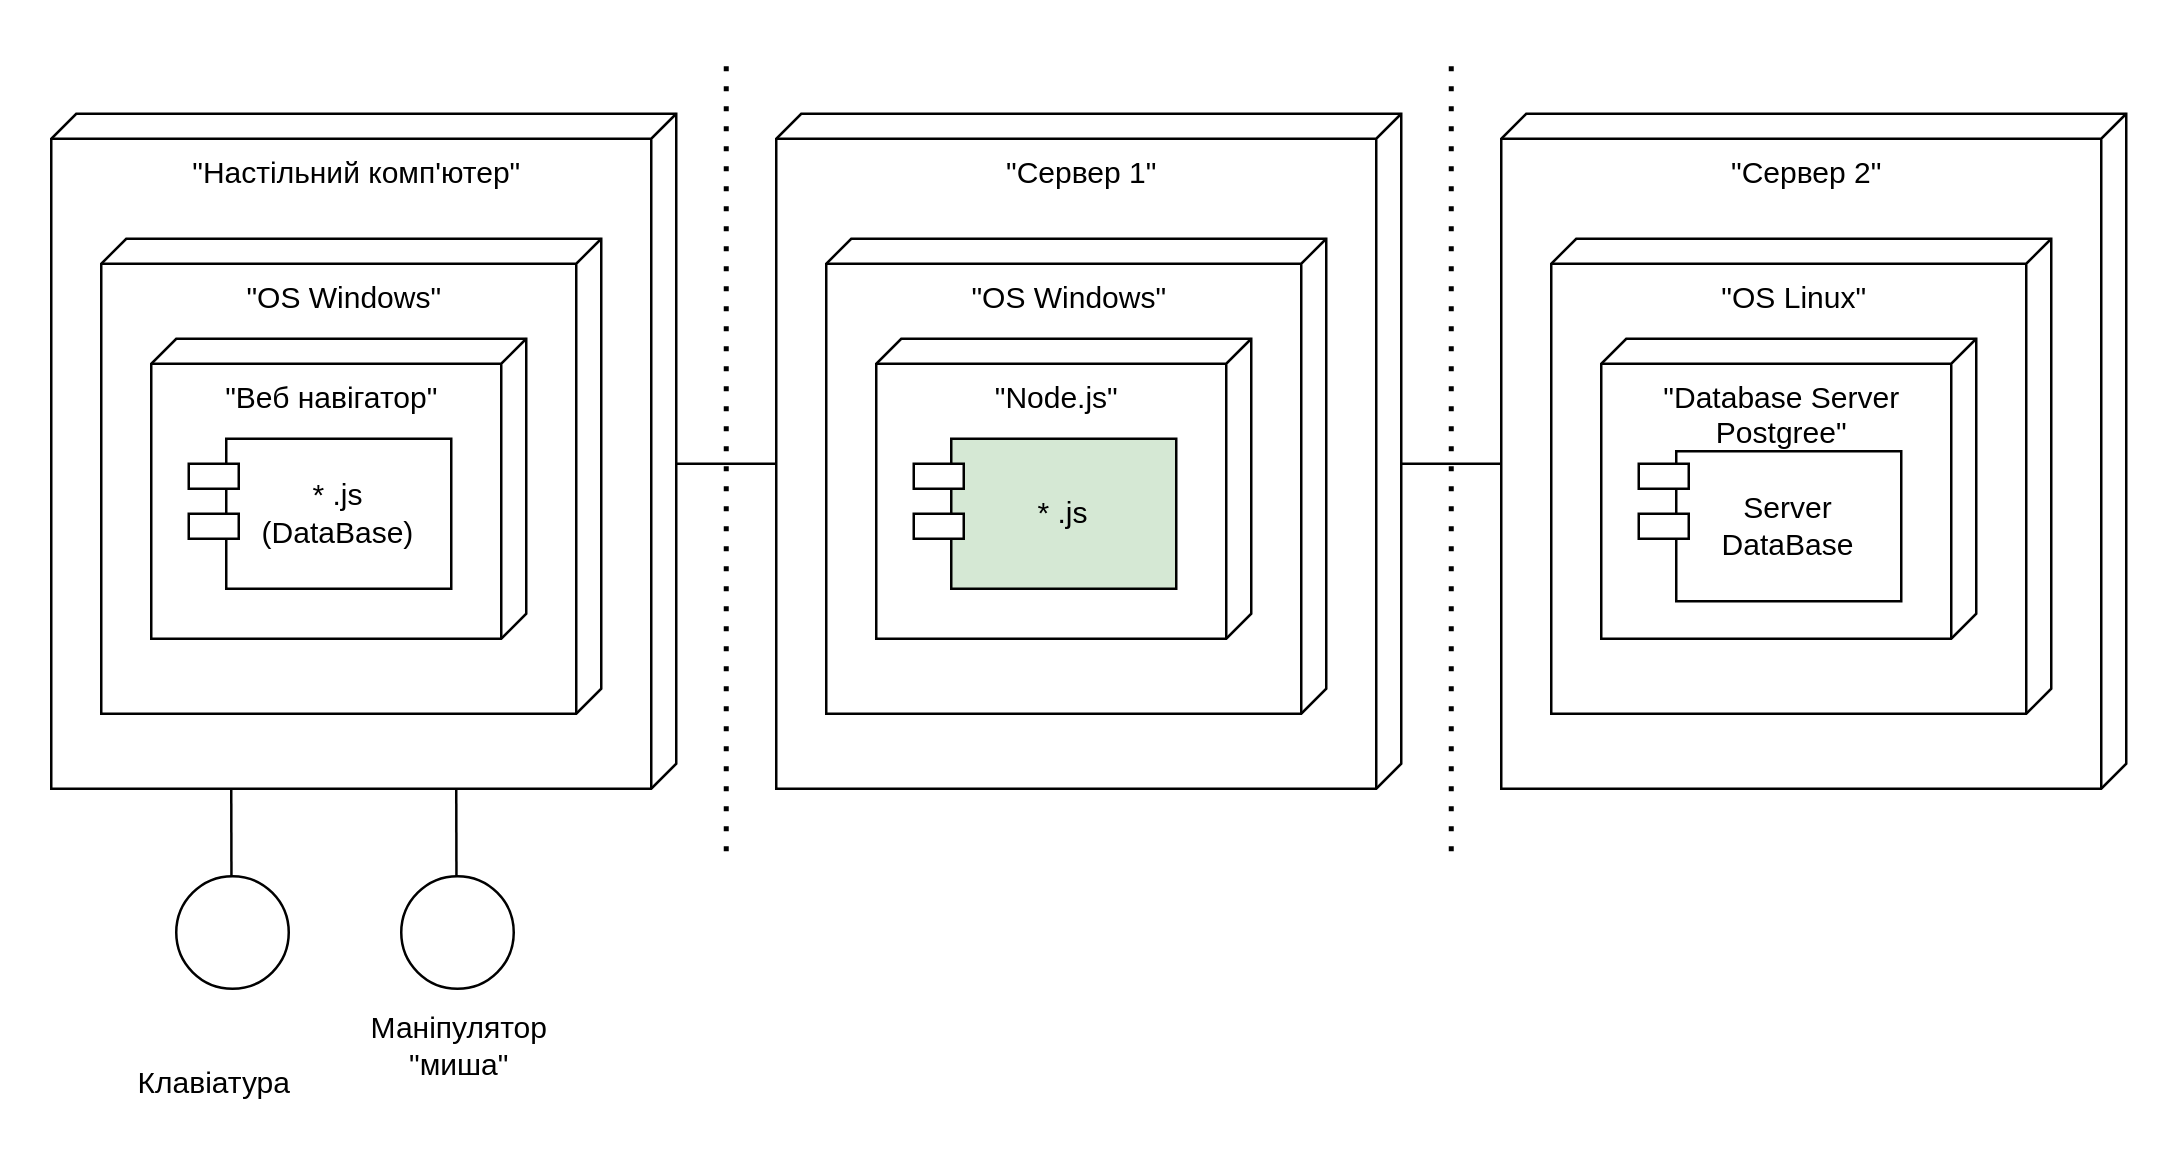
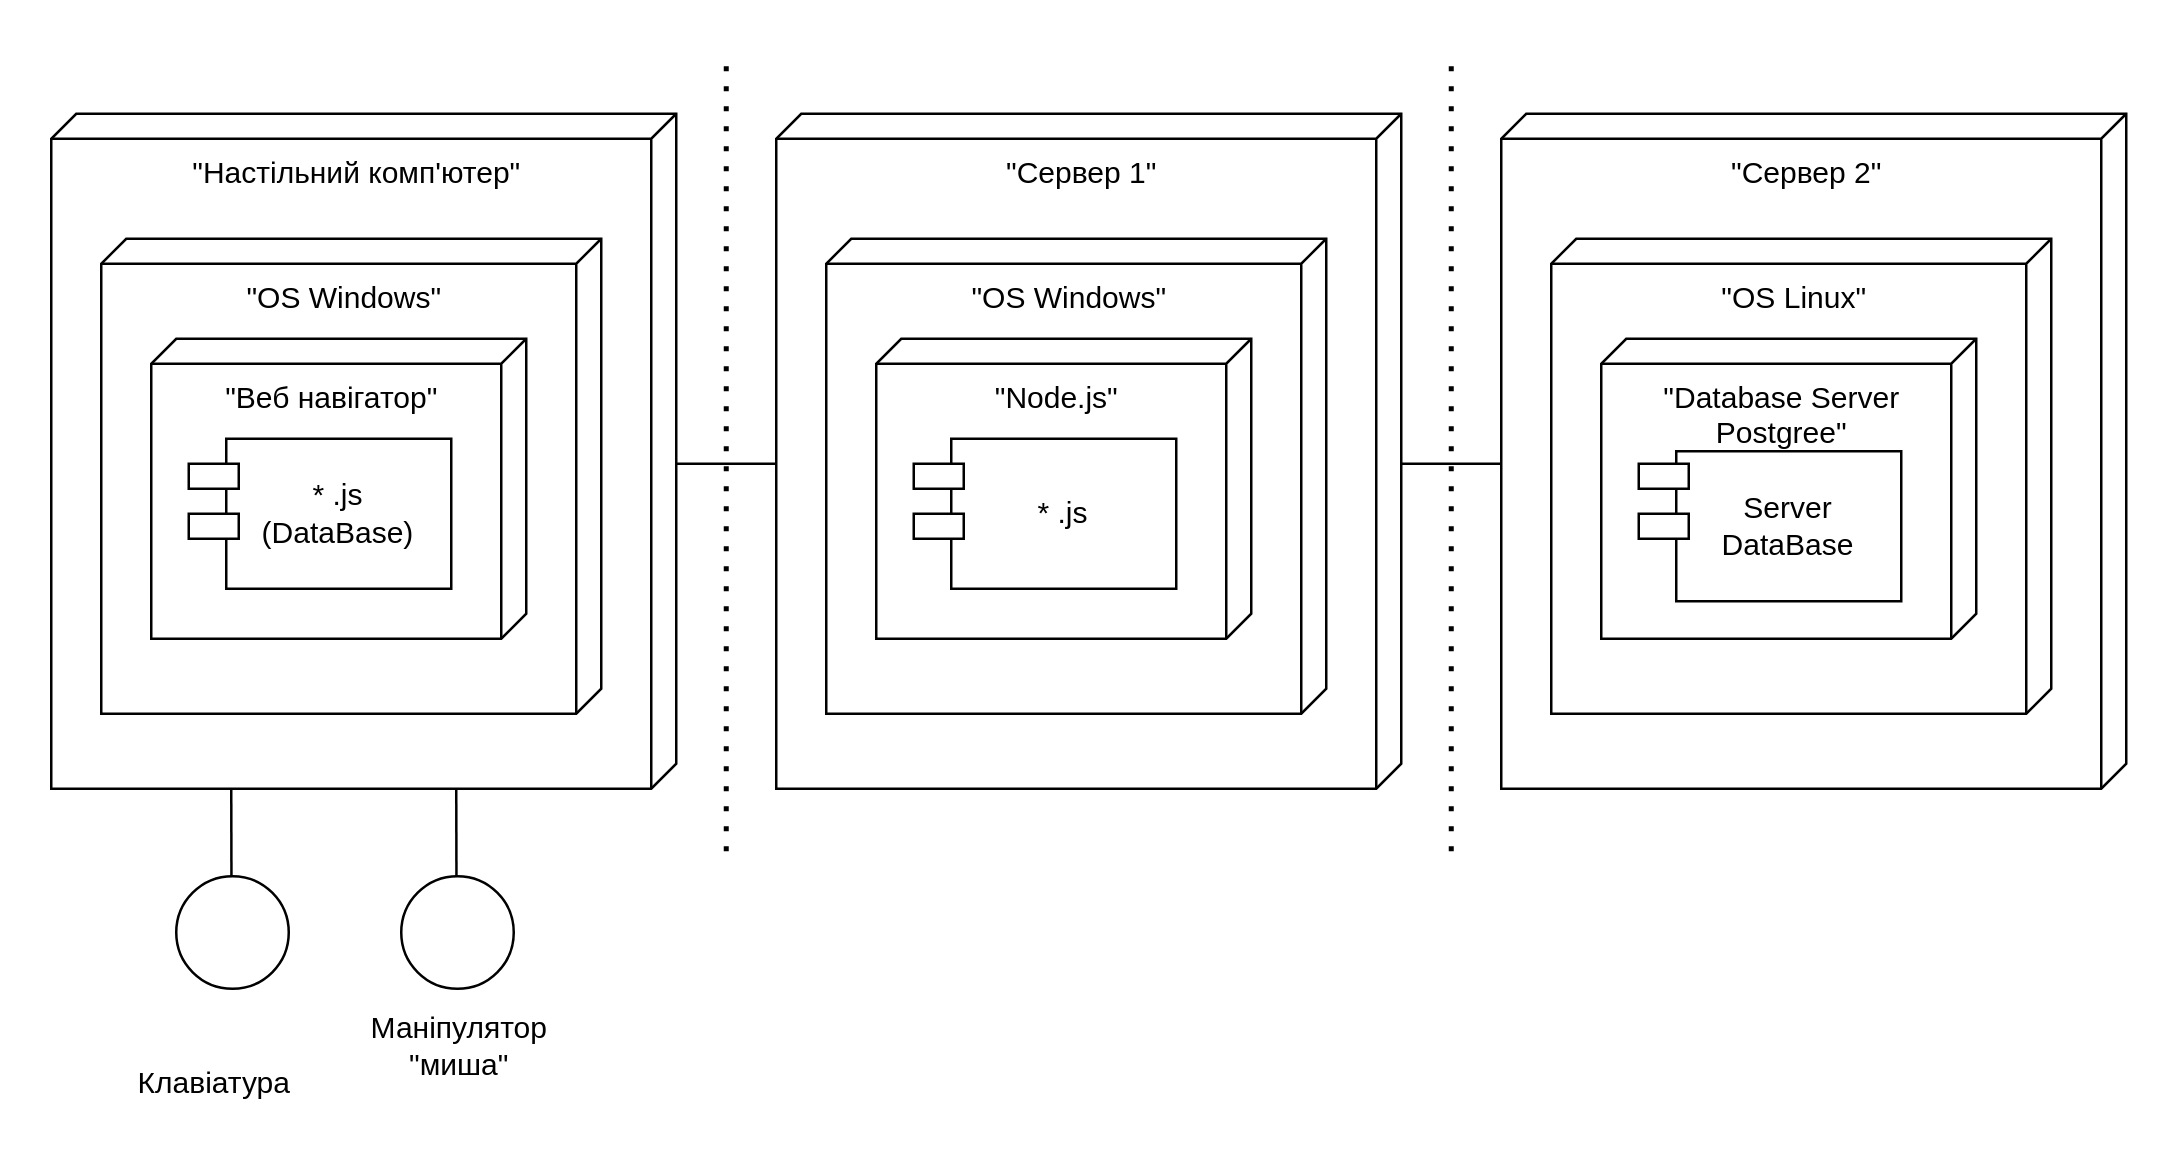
(1064, 514) -> (1064, 514)
